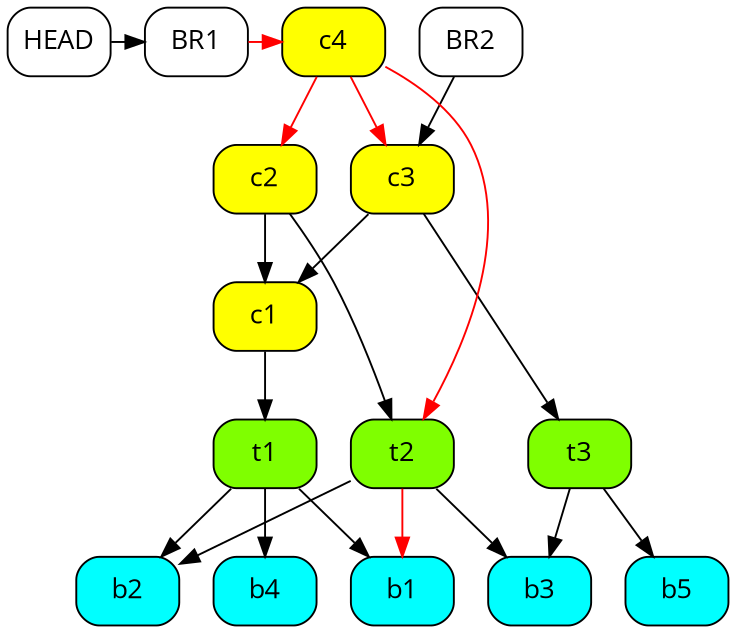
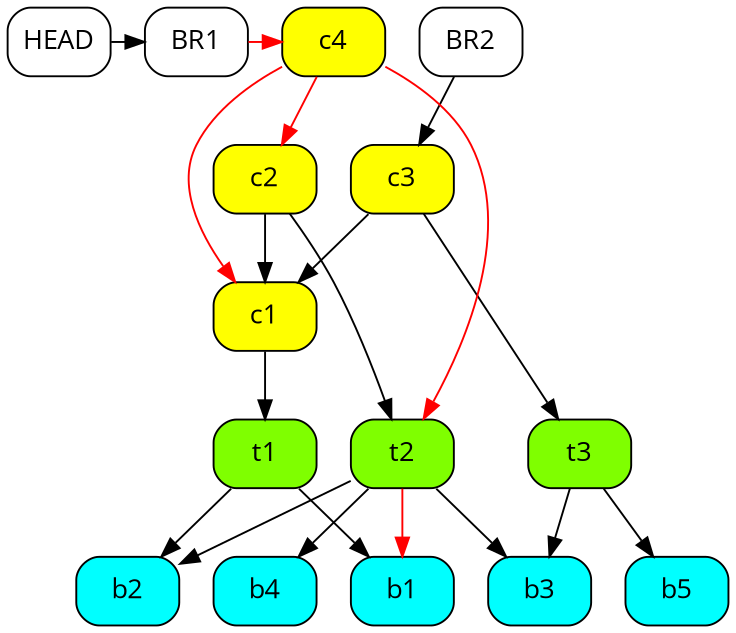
(364, 102) -> (194, 151)
(265, 509) -> (342, 514)
